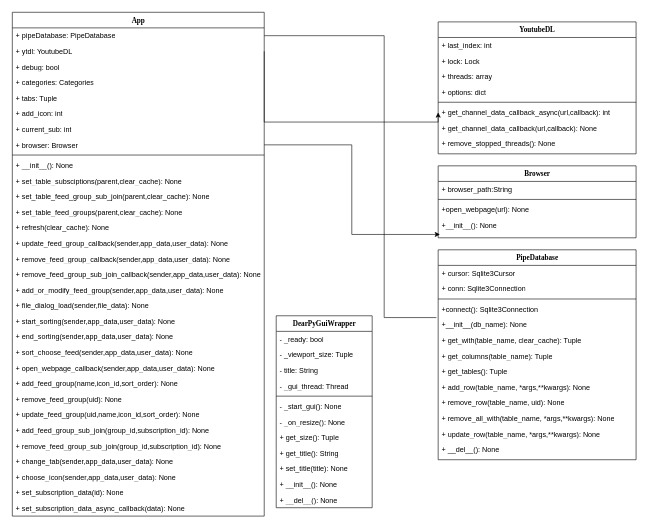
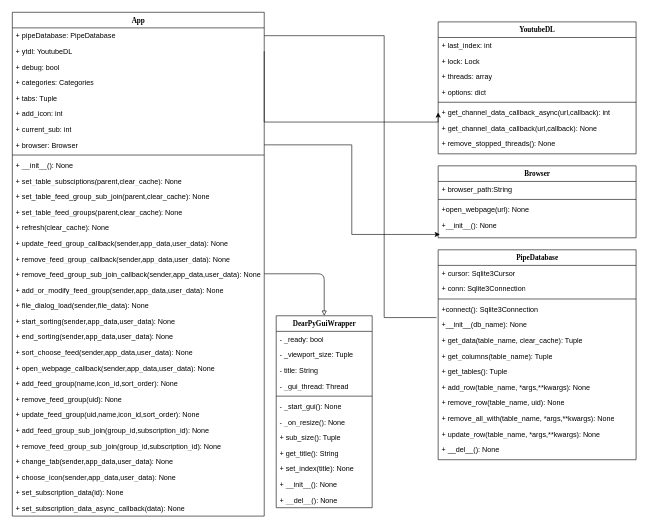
none -> (311, 274)
(518, 341) -> (519, 341)
(314, 438) -> (314, 438)
(322, 470) -> (323, 470)
